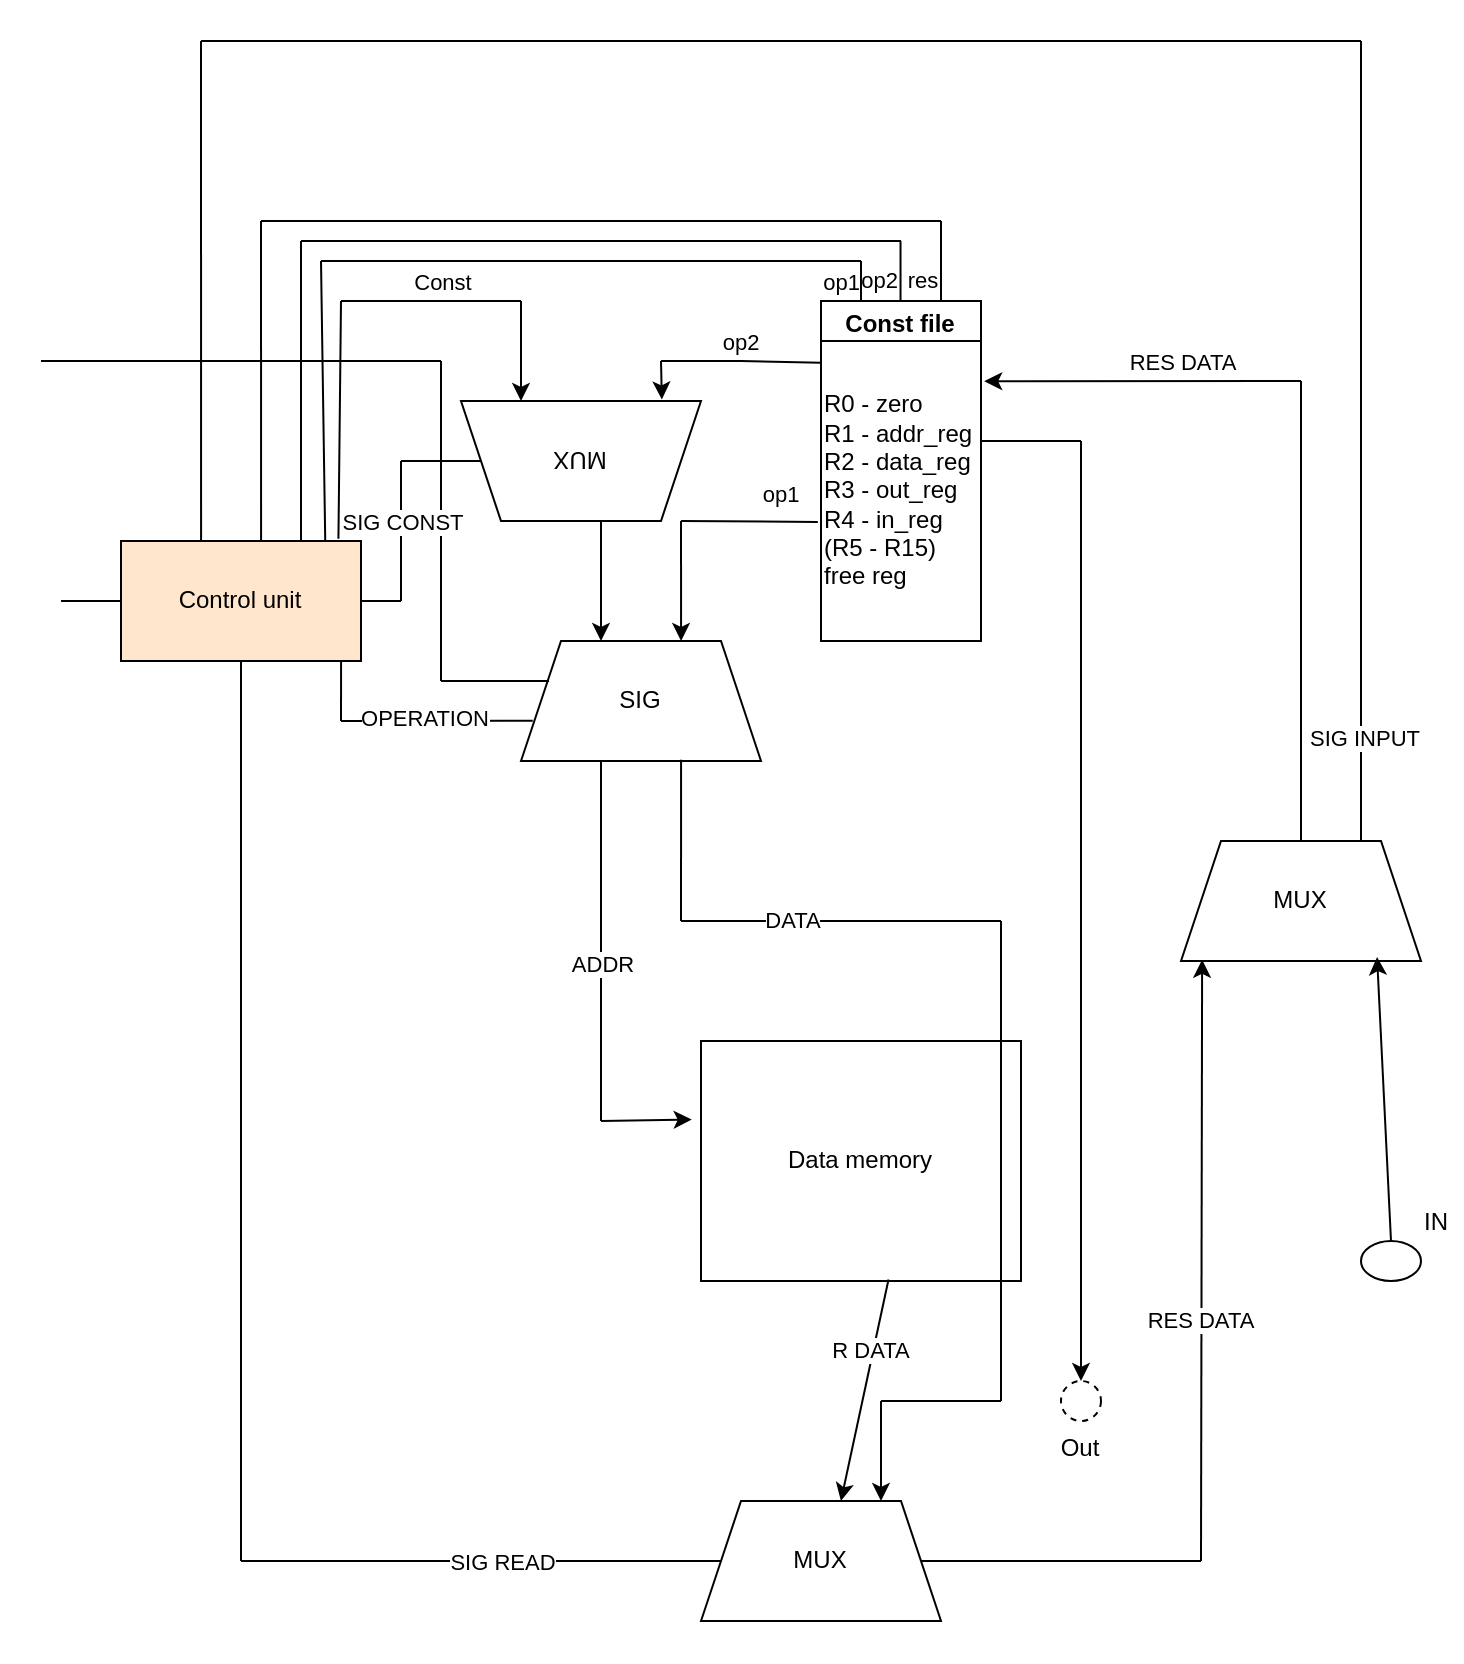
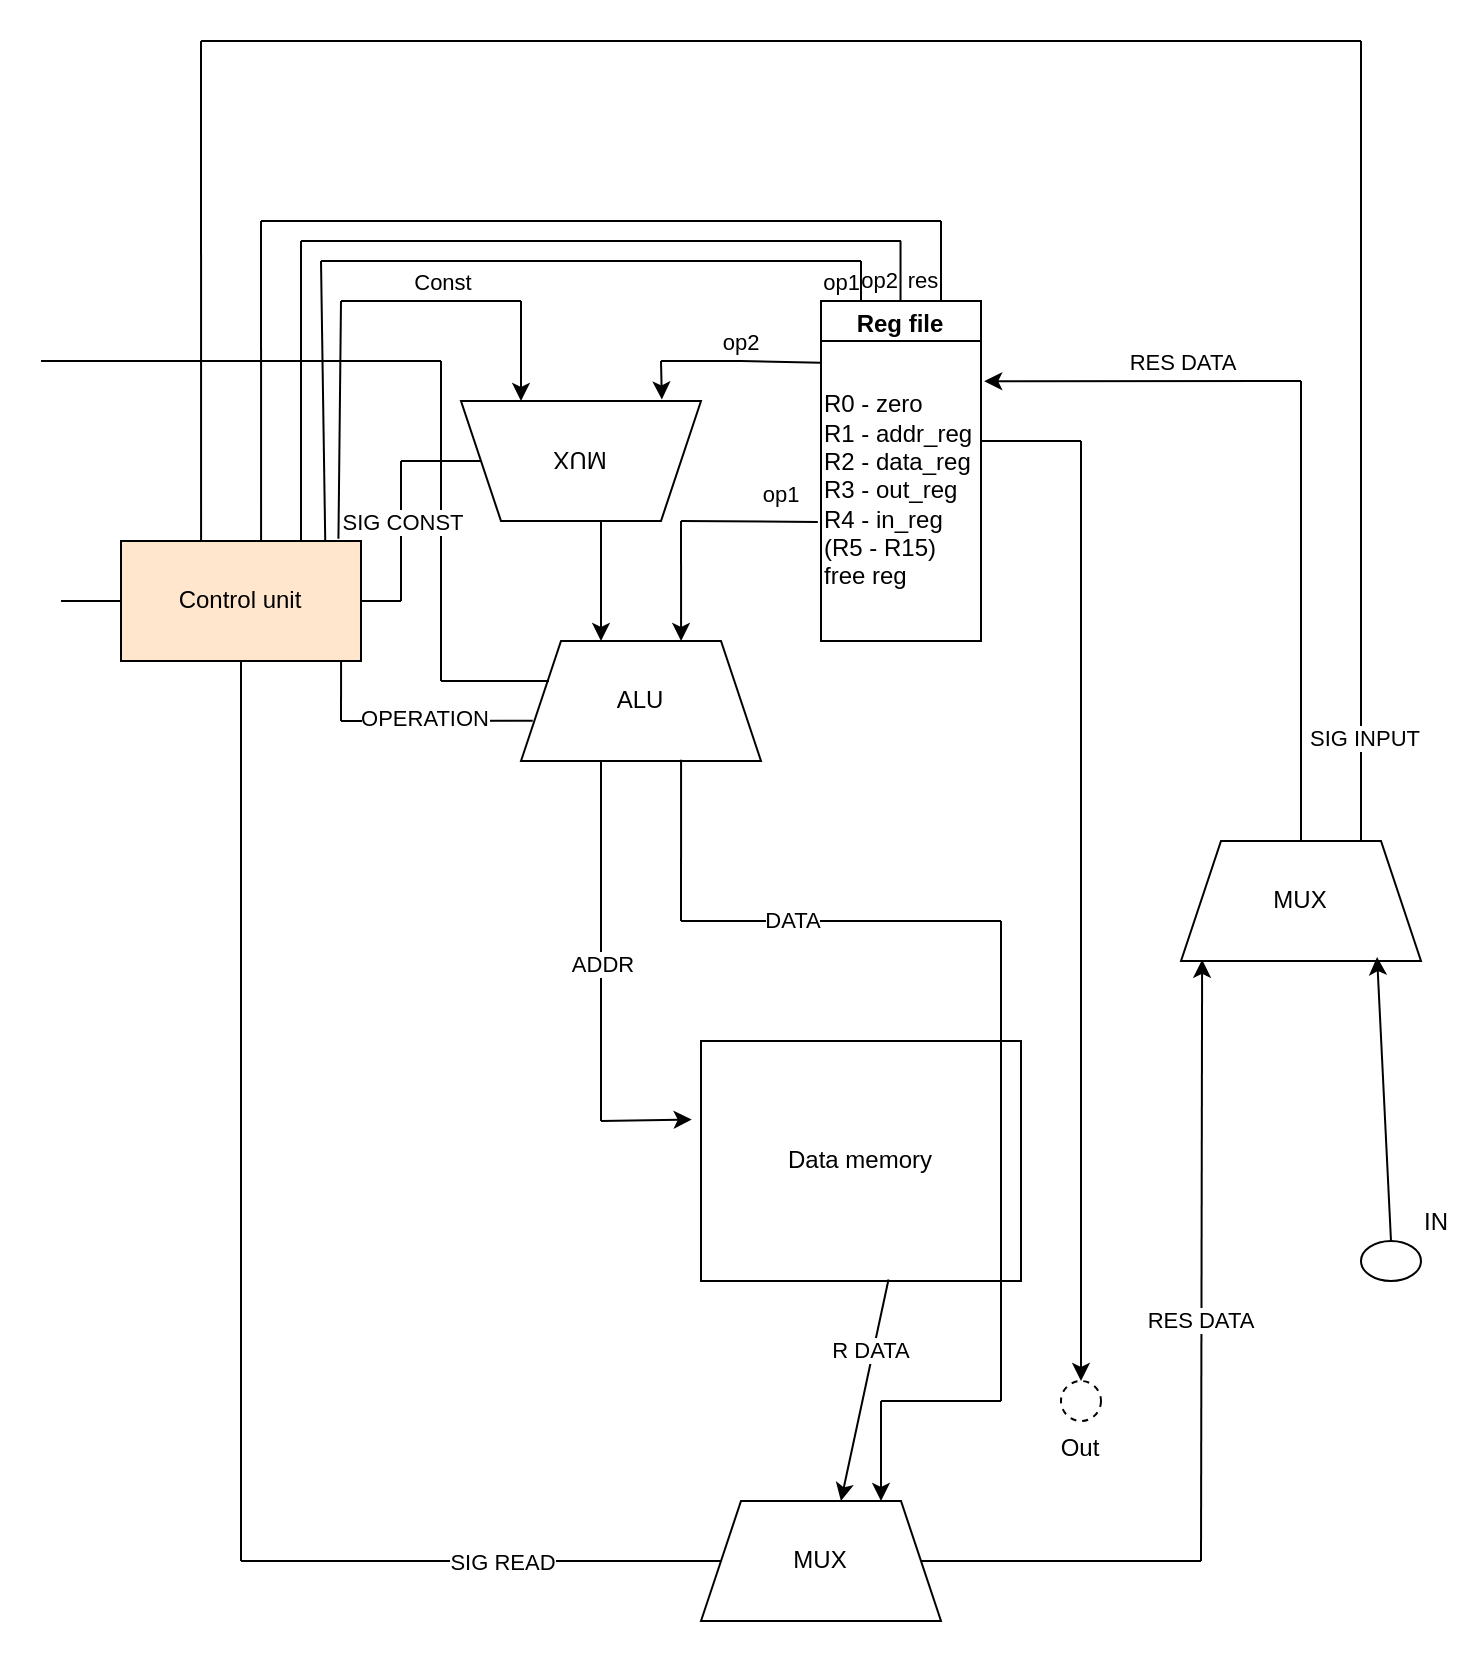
(901, 325) -> (901, 325)
(641, 701) -> (641, 701)
